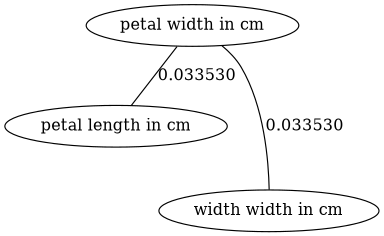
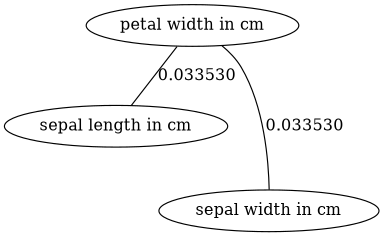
(116, 126) -> (116, 126)
(269, 211) -> (269, 211)
